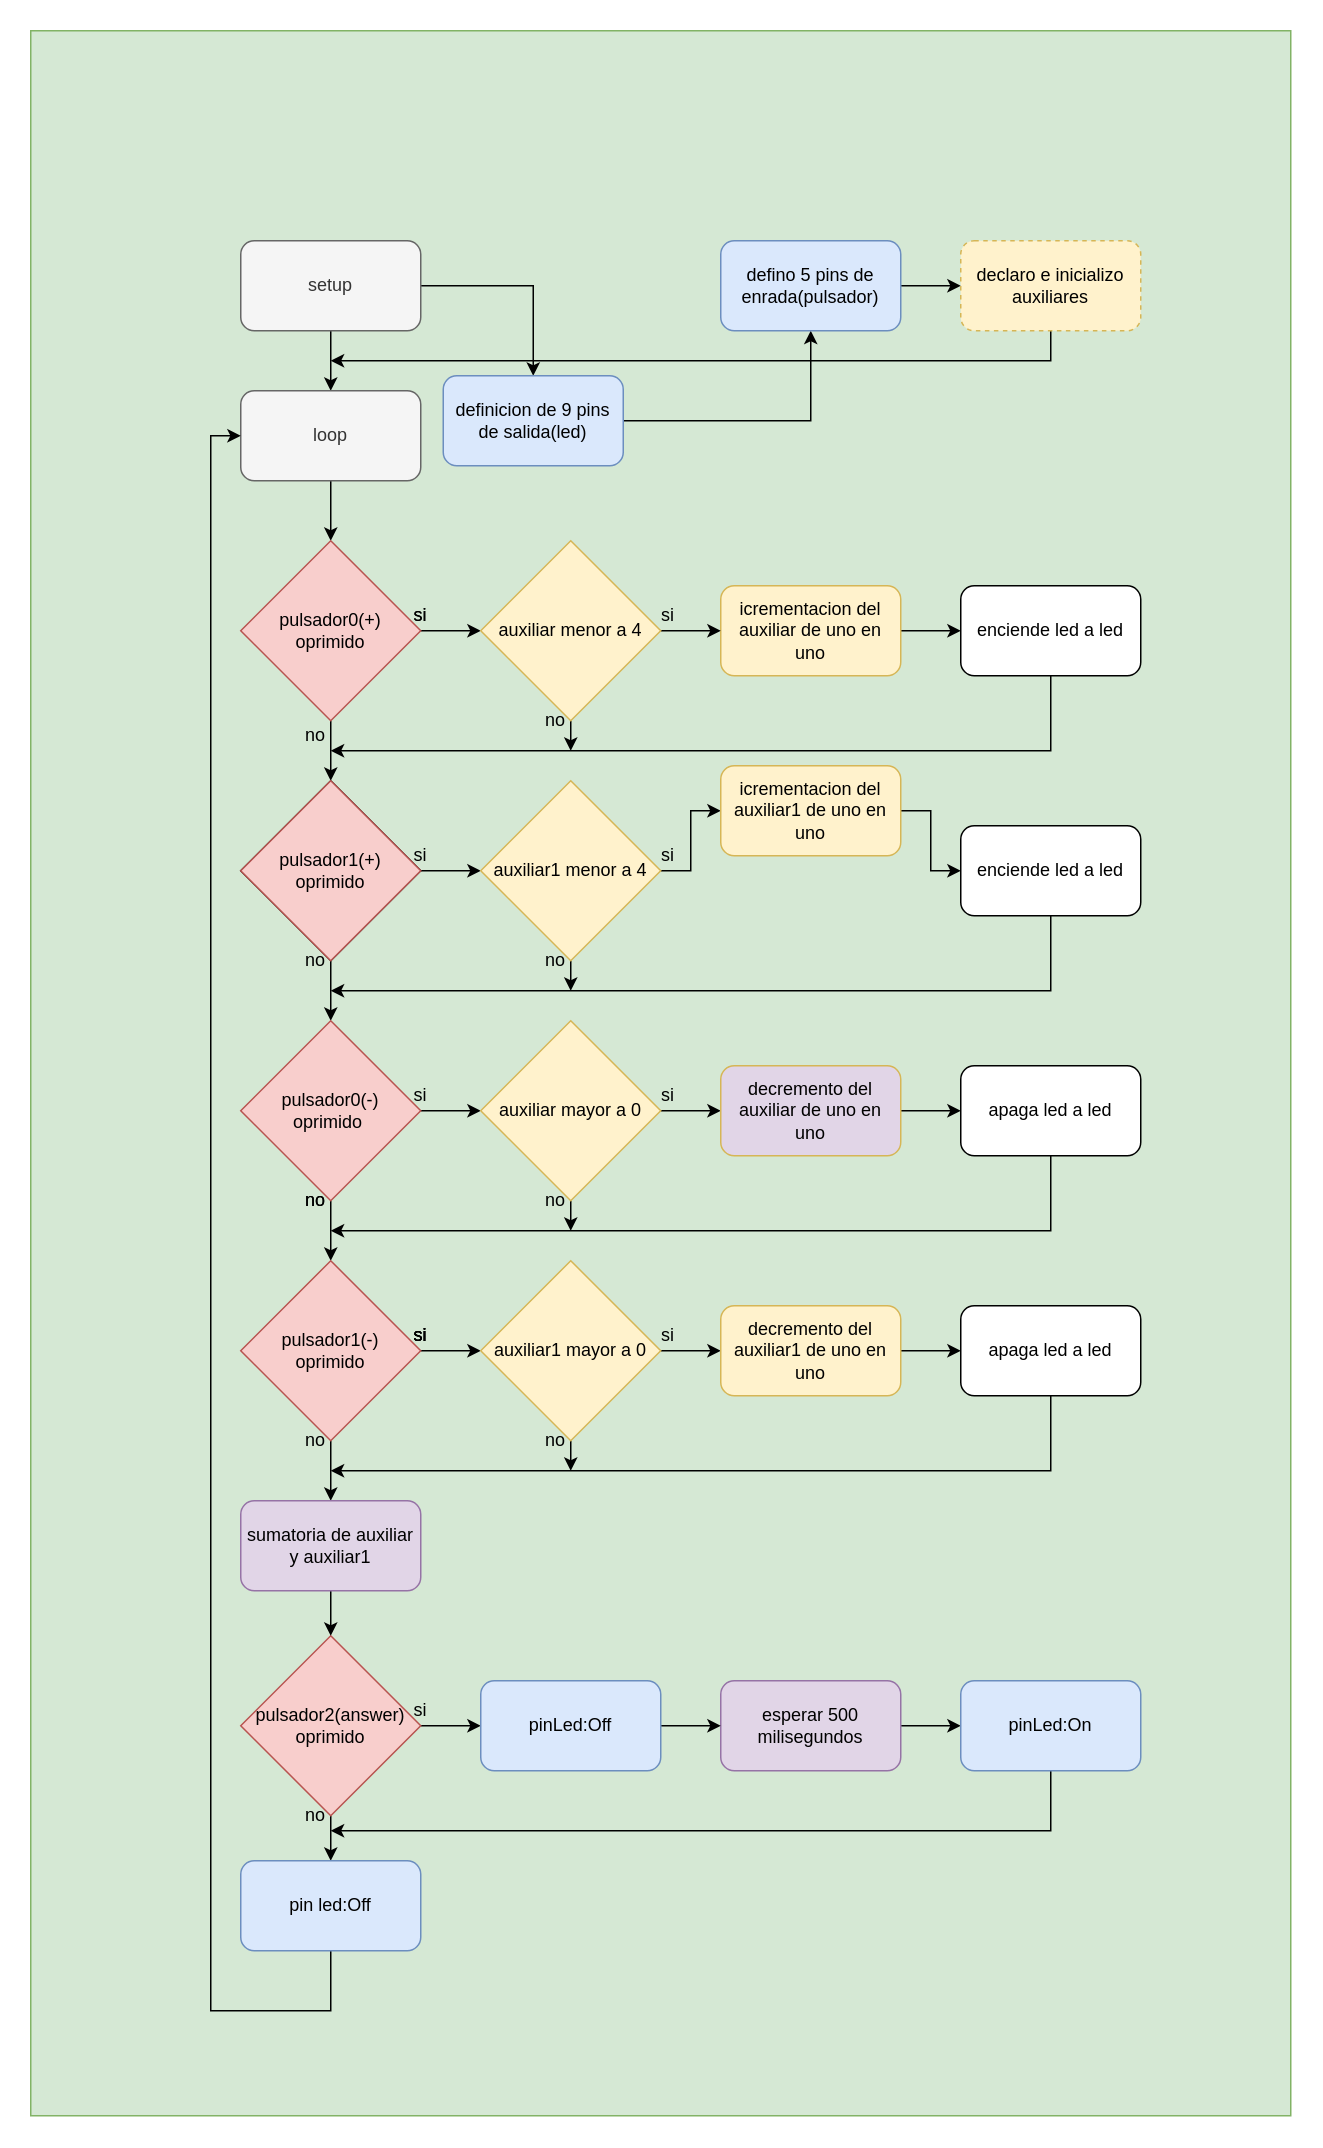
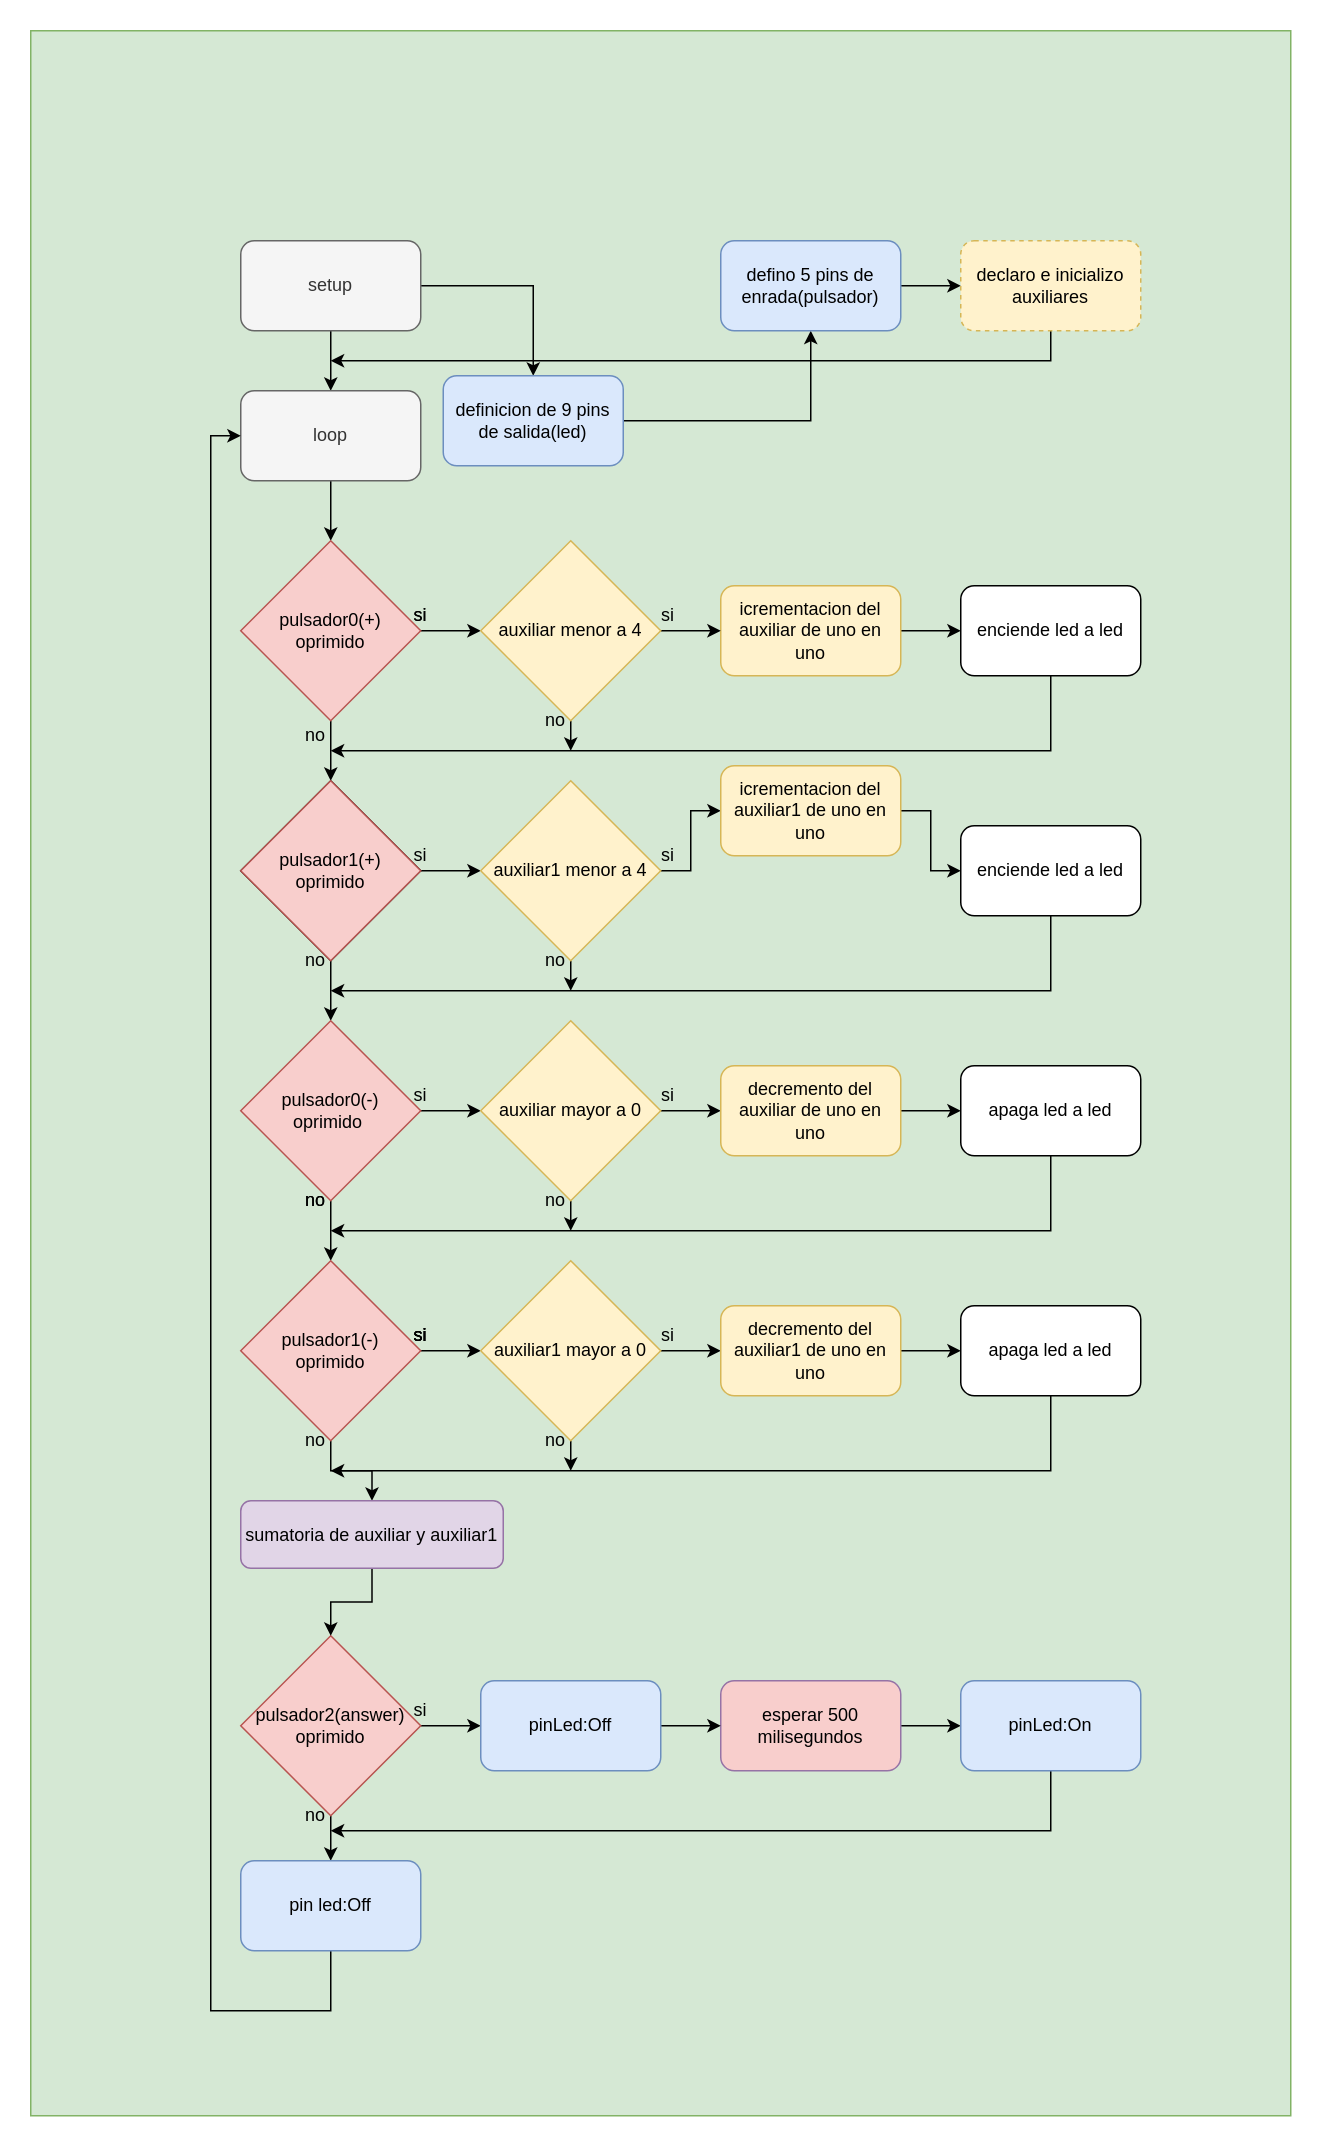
(811, 1111) -> (811, 1111)
(331, 1546) -> (372, 1535)
(811, 1726) -> (811, 1726)
